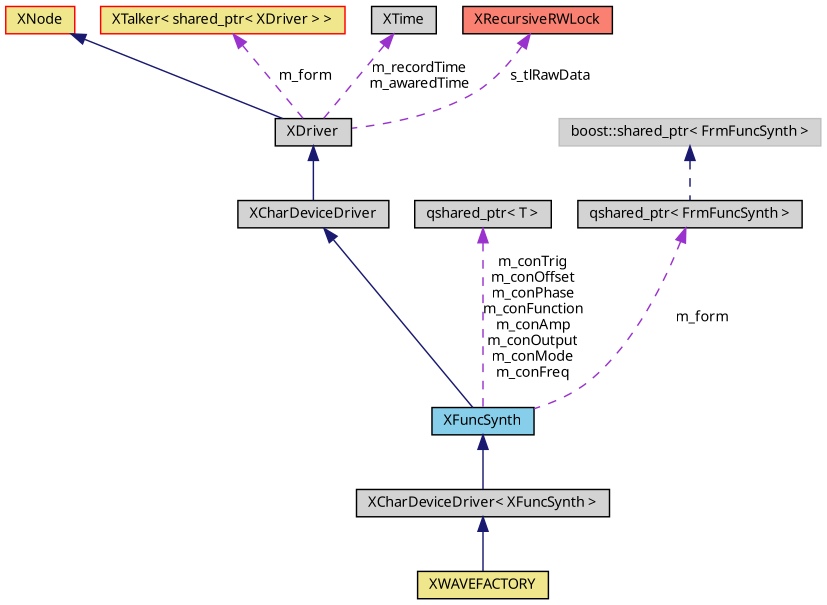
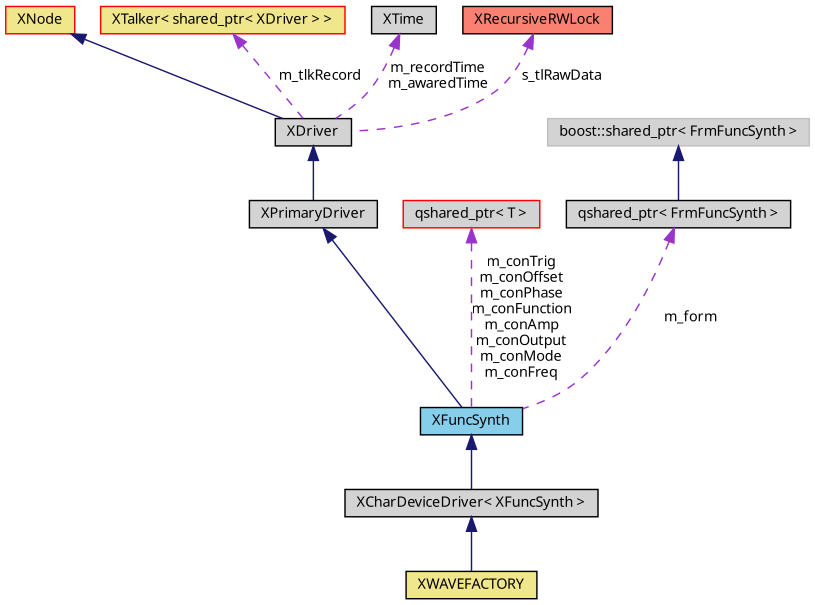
(305, 76) -> (321, 76)
(690, 181) -> (678, 181)
(313, 214) -> (313, 214)
(483, 214) -> (472, 214)
